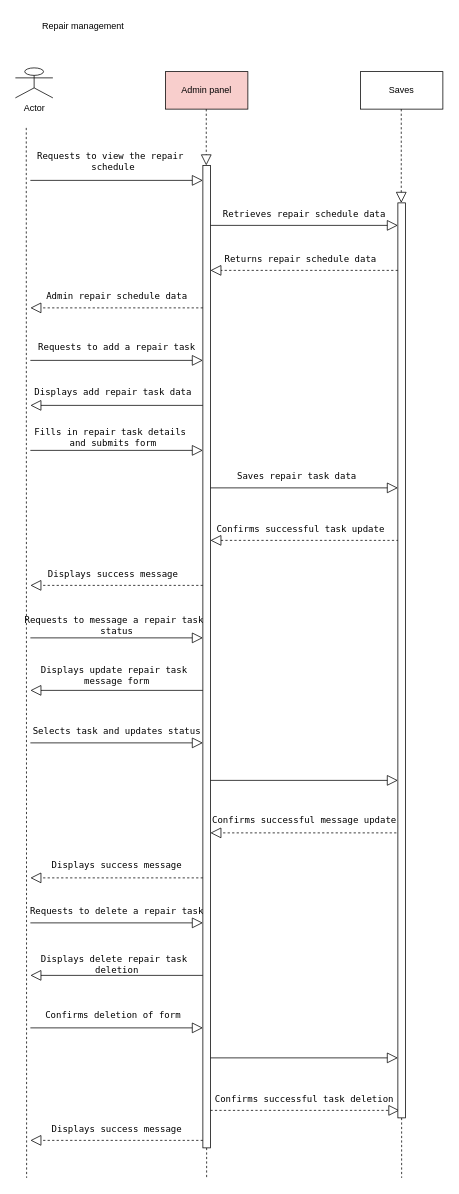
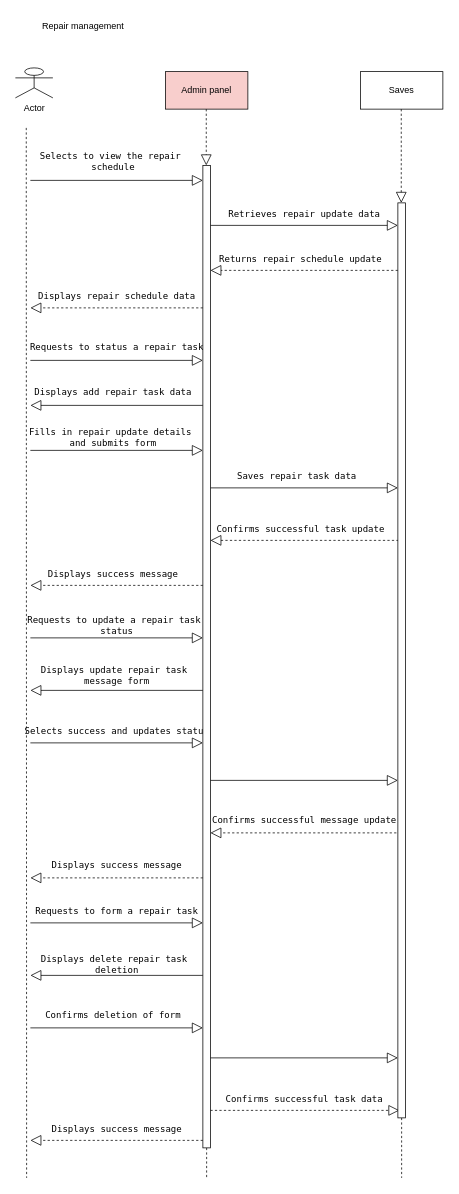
(113, 162) -> (113, 162)
(305, 214) -> (305, 214)
(301, 259) -> (301, 259)
(117, 297) -> (117, 297)
(117, 348) -> (117, 348)
(113, 438) -> (113, 438)
(117, 625) -> (117, 625)
(117, 732) -> (117, 732)
(117, 912) -> (117, 912)
(305, 1099) -> (305, 1099)
